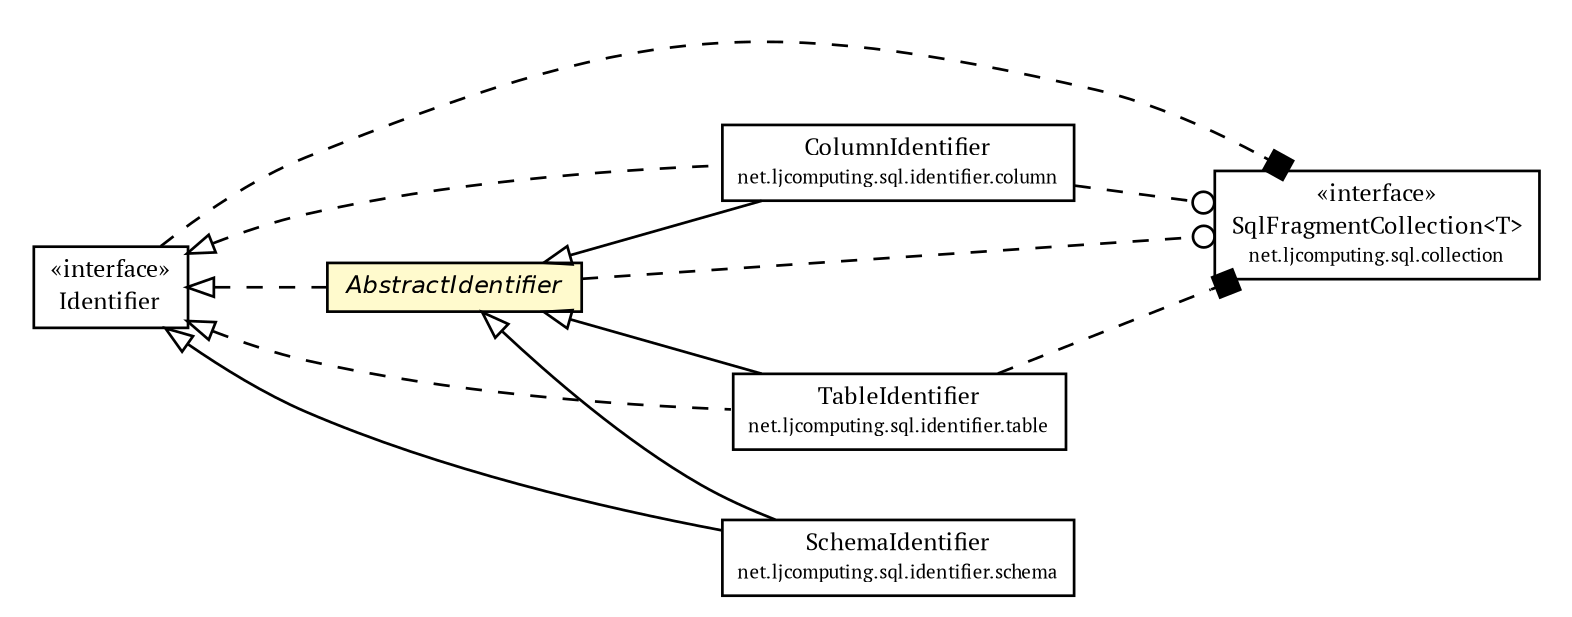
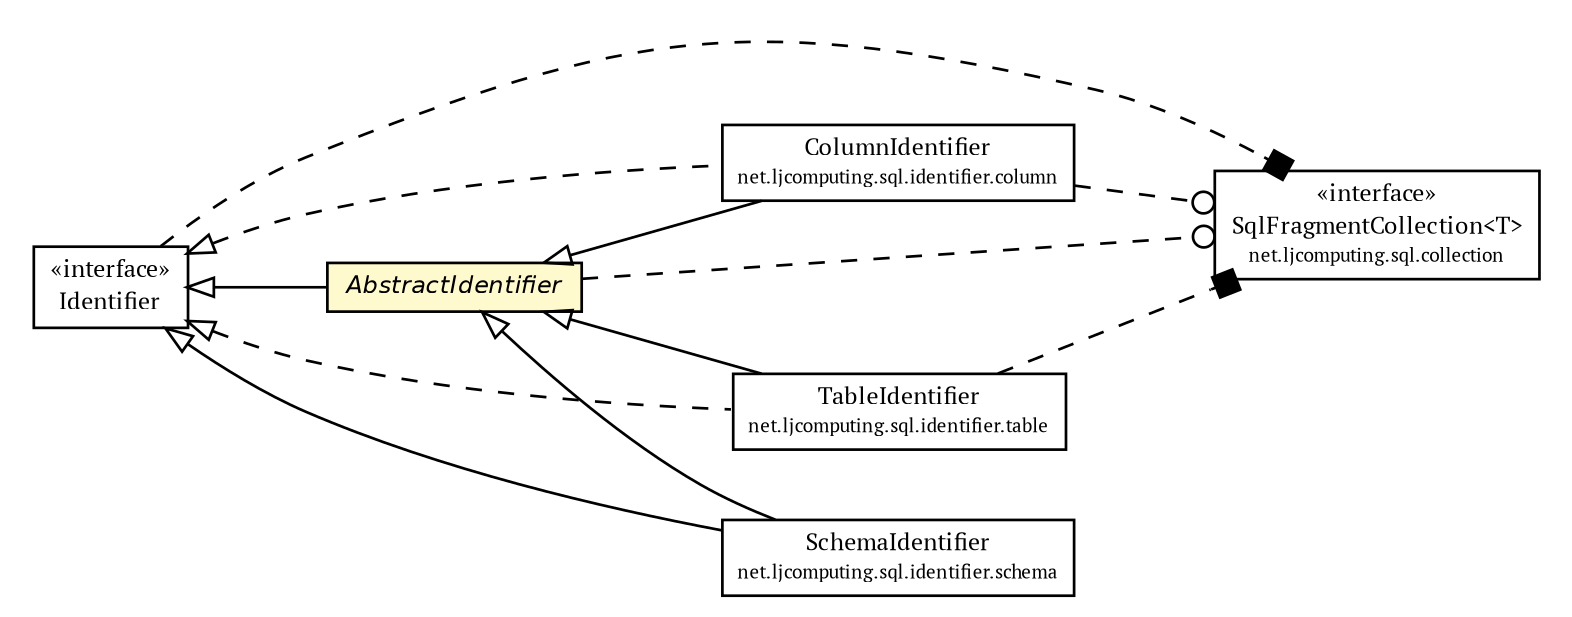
(270, 287) -> (270, 287)
